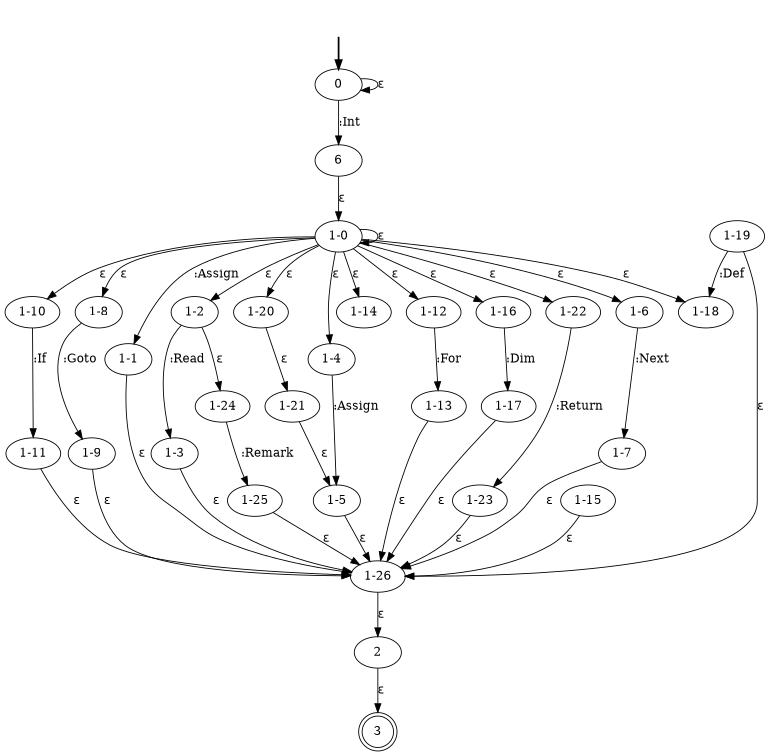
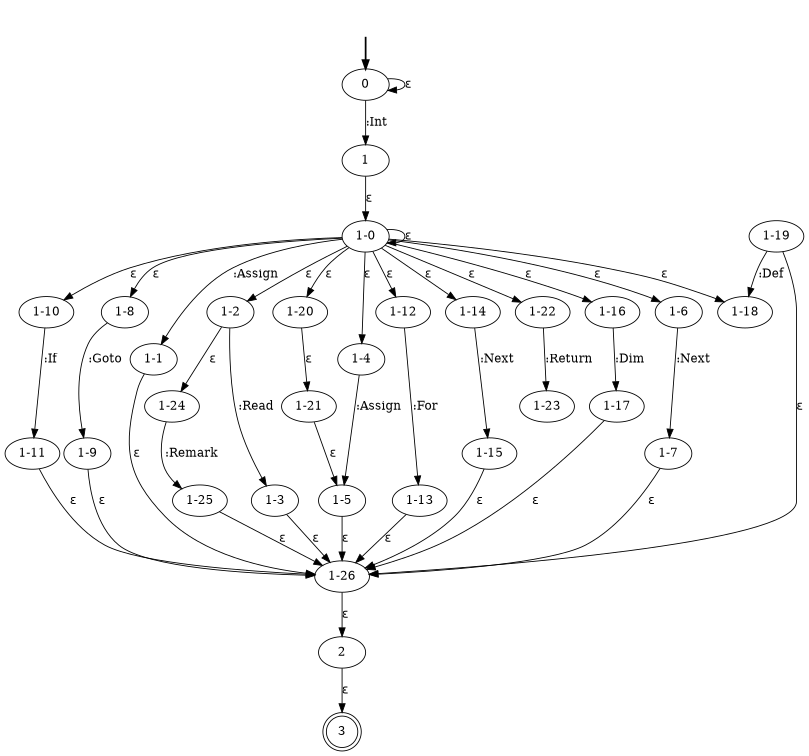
(339, 160) -> (366, 160)
none -> (481, 378)
(443, 544) -> none
